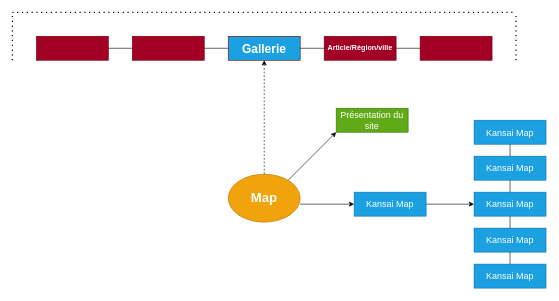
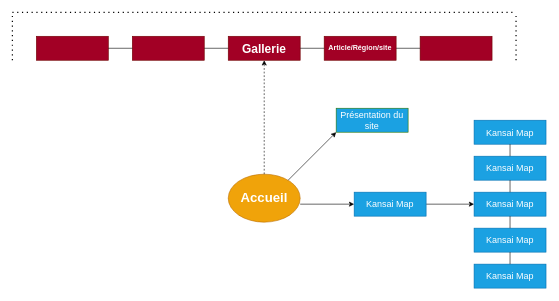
(264, 48) -> (264, 48)
(360, 48) -> (360, 48)
(372, 120) -> (372, 120)
(264, 198) -> (264, 198)
